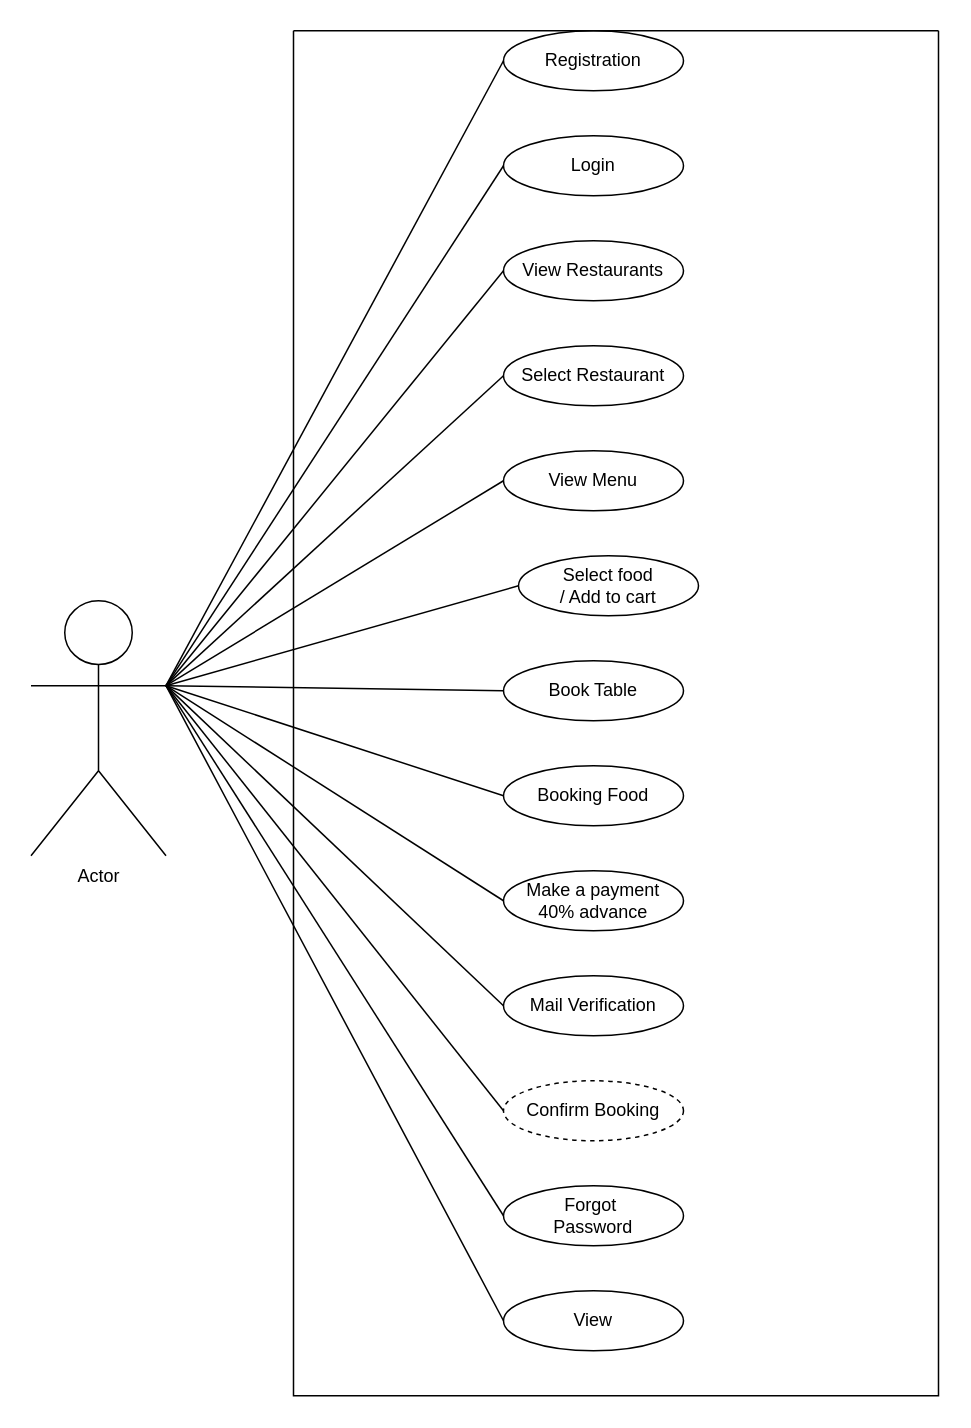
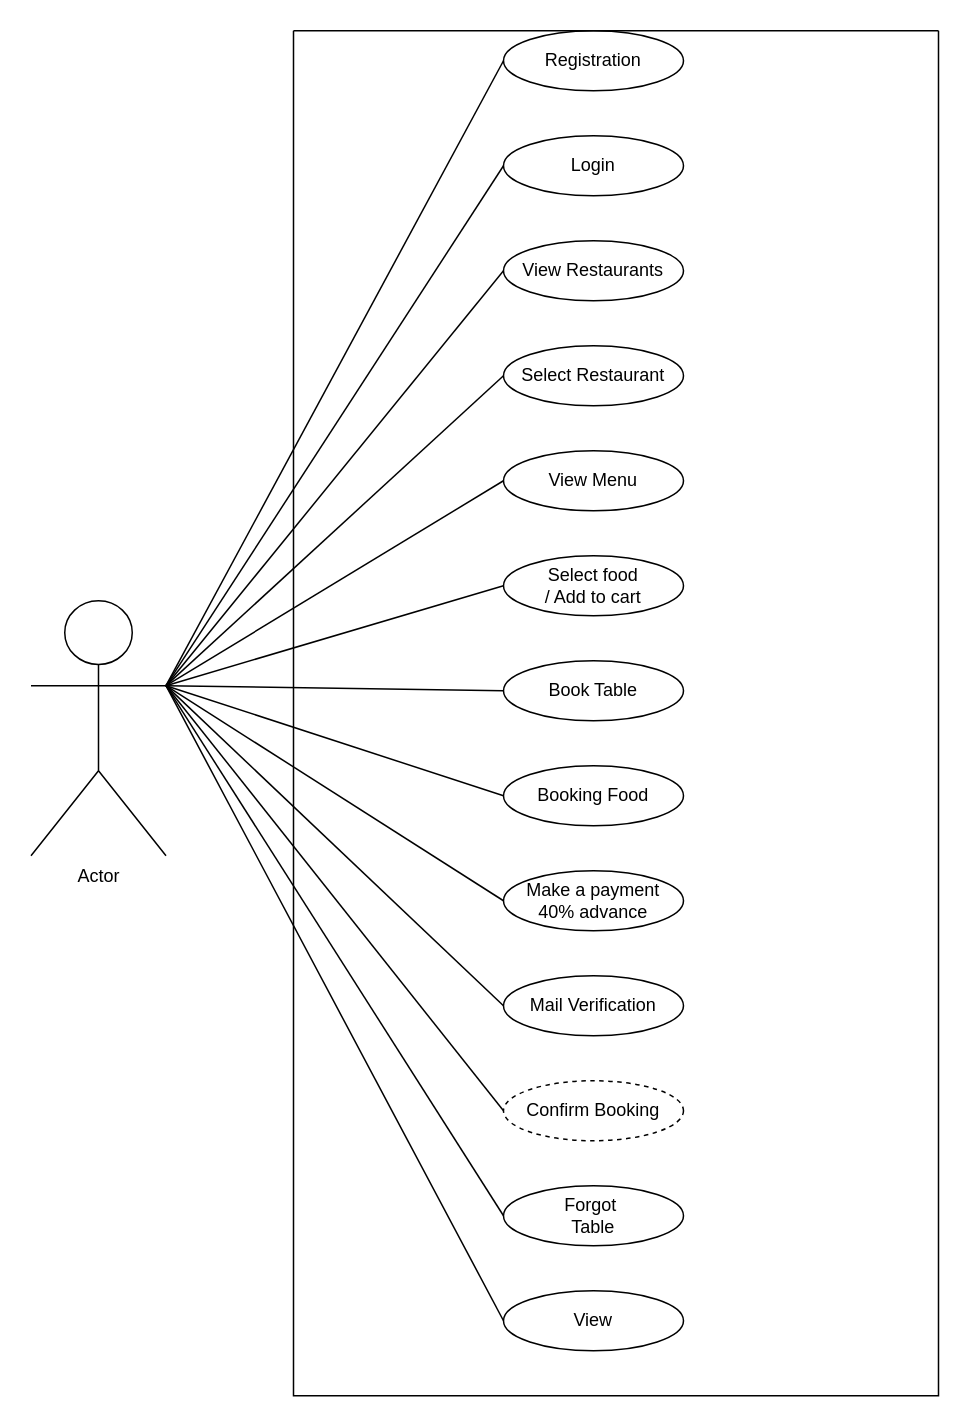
(608, 586) -> (593, 586)
(593, 1216) -> (593, 1216)
